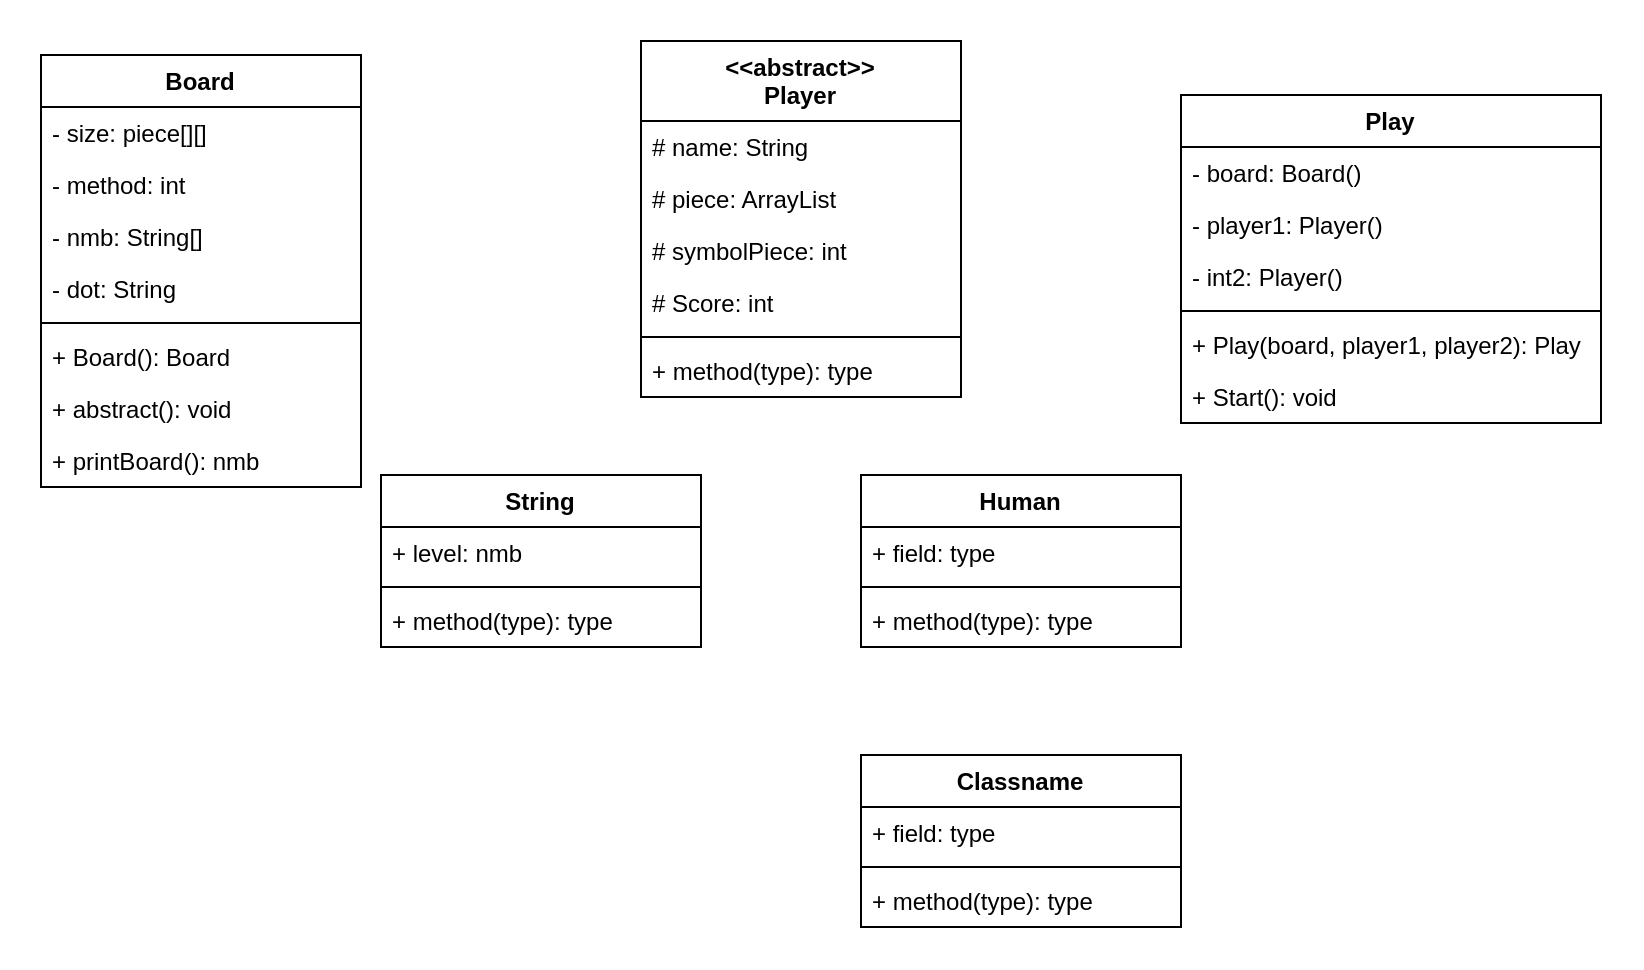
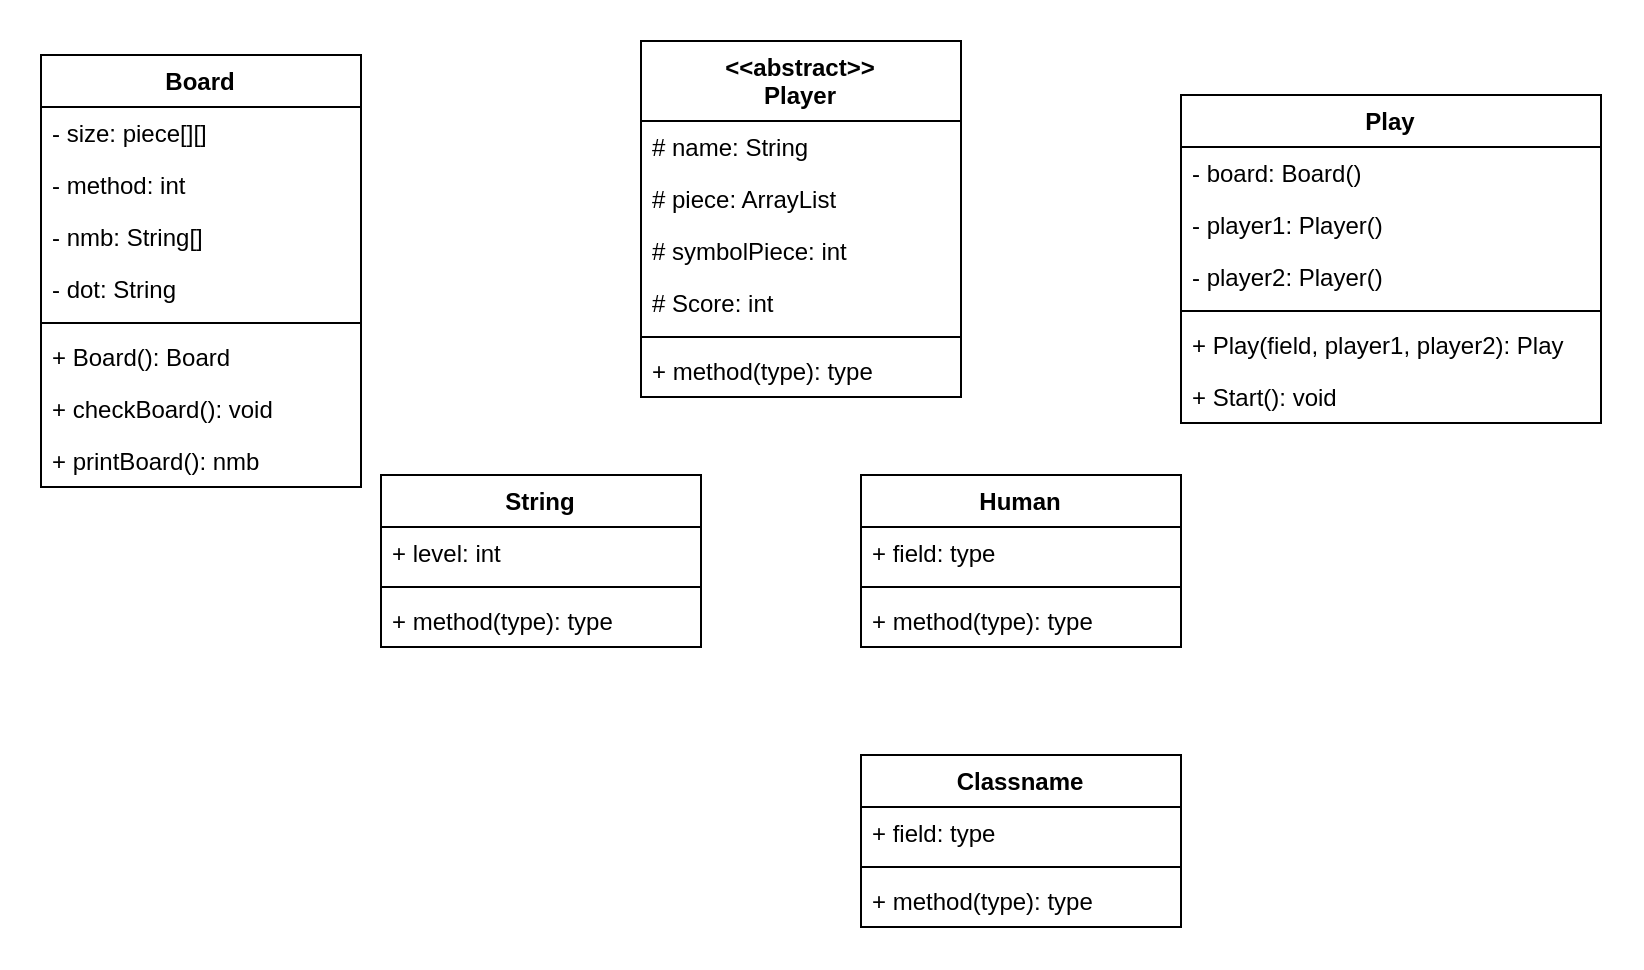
(1284, 278) -> (1304, 278)
(1406, 346) -> (1400, 346)
(160, 410) -> (174, 410)
(457, 554) -> (454, 554)
